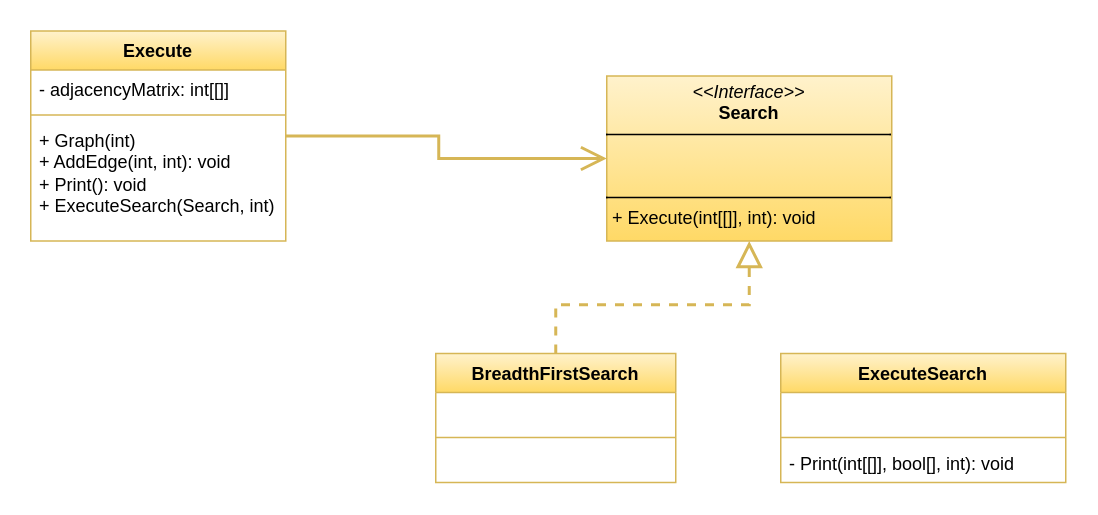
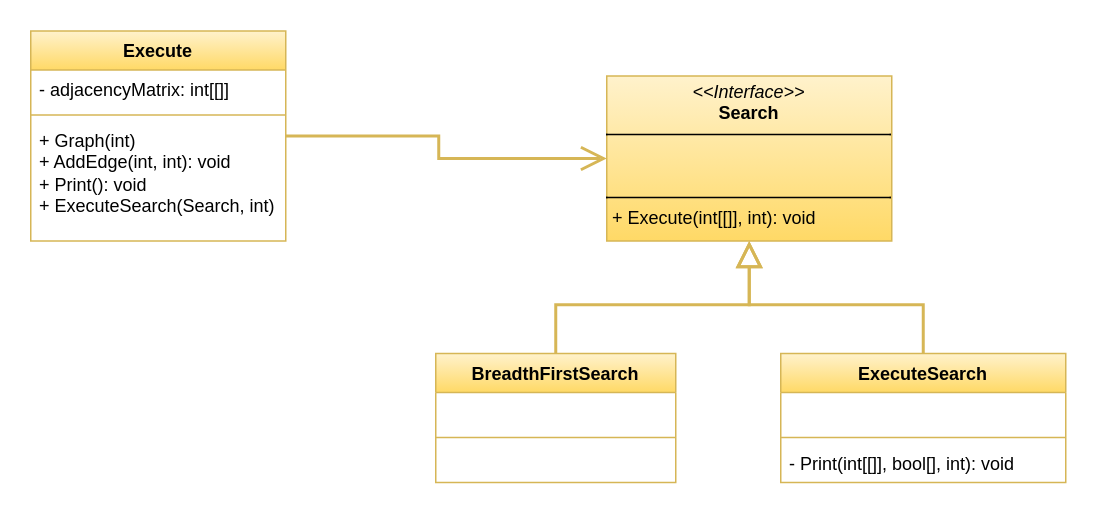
(631, 305) -> (631, 305)
none -> (861, 305)
